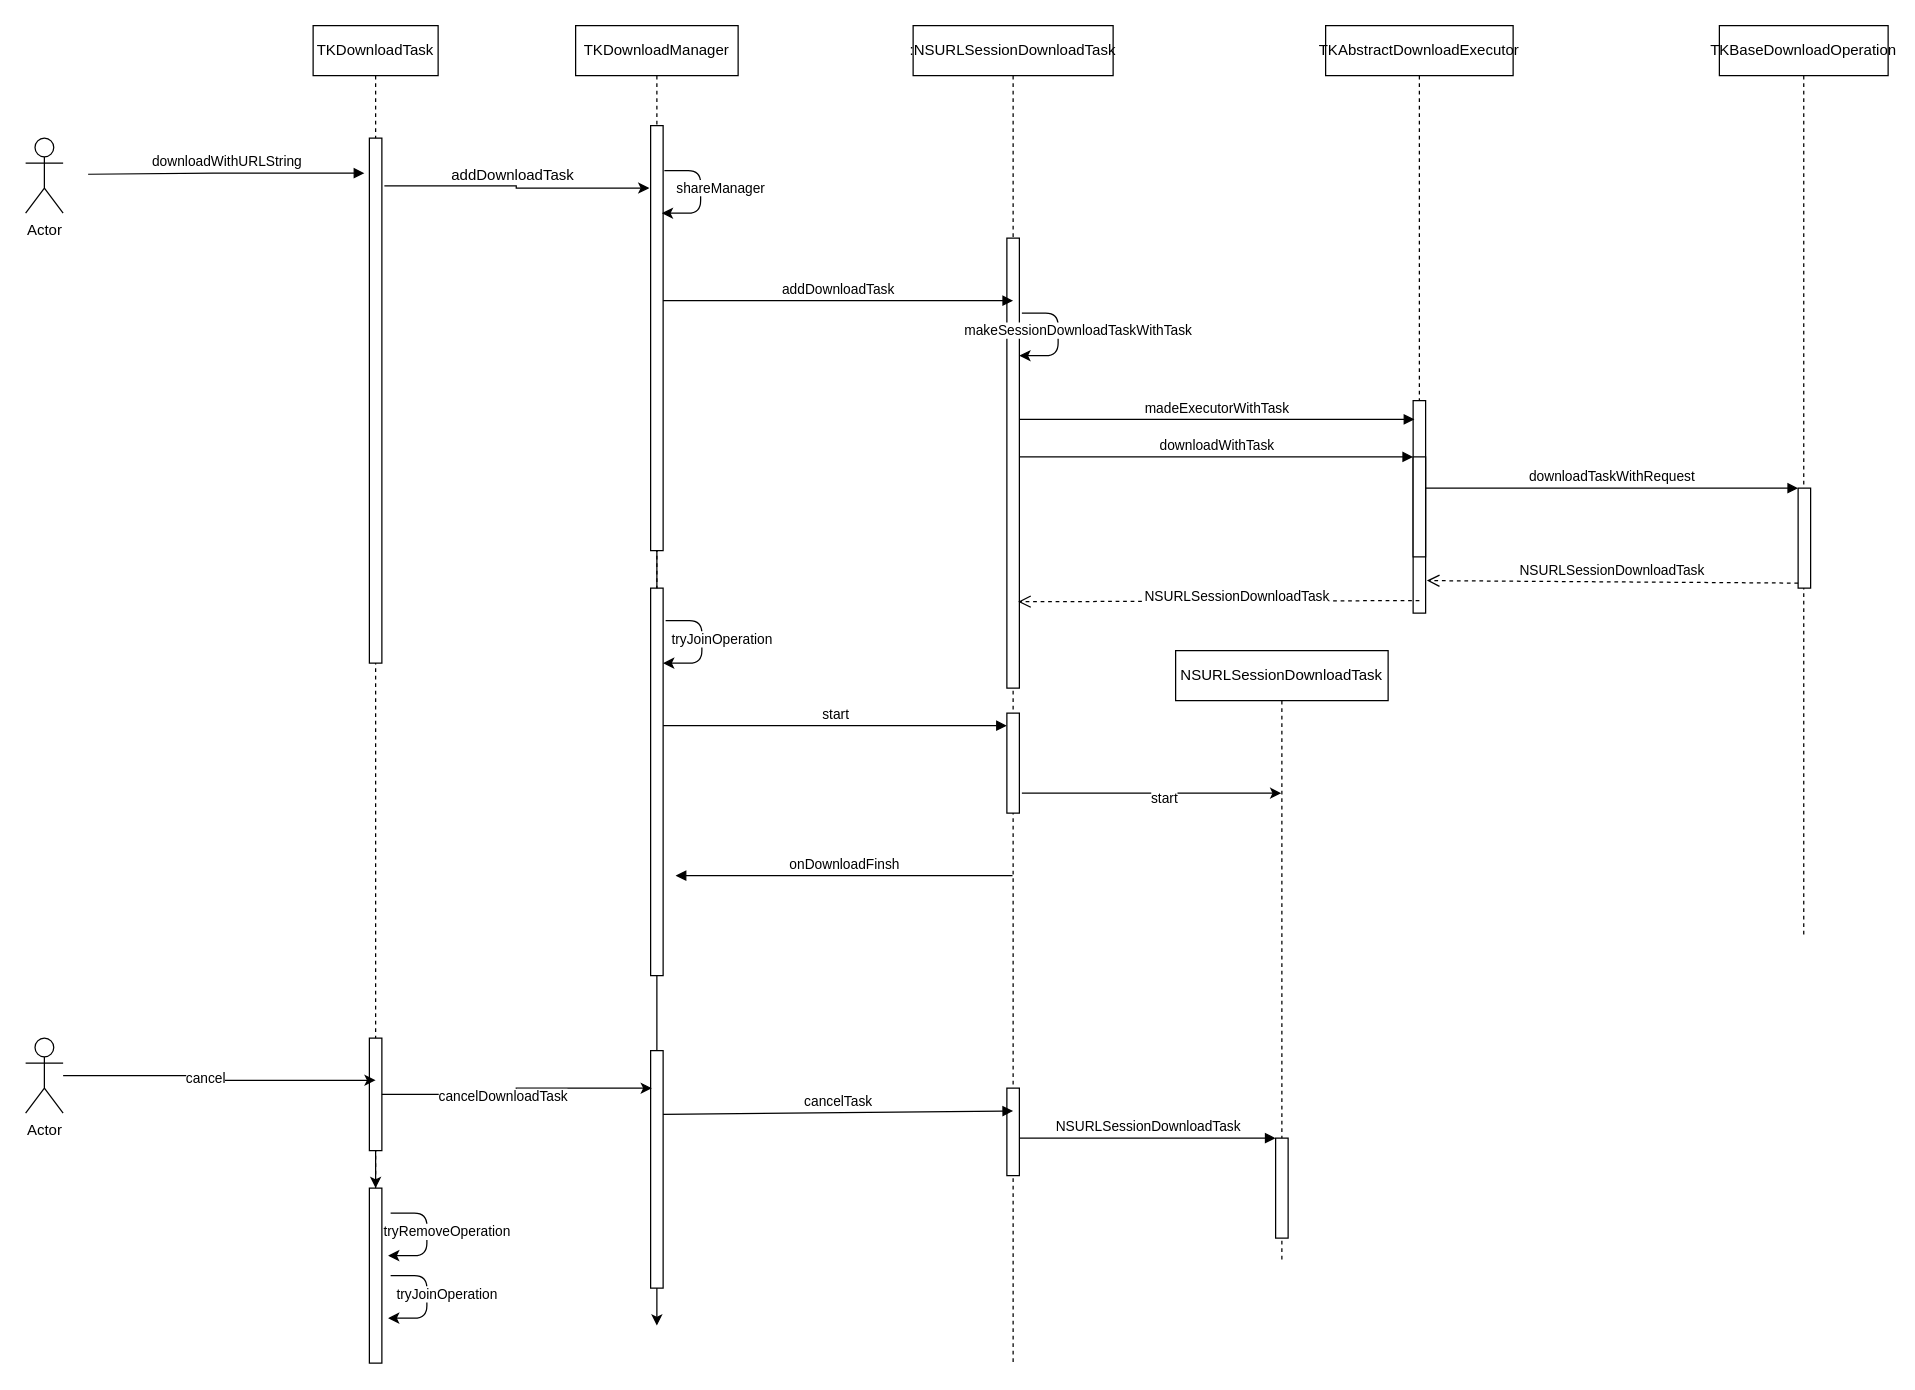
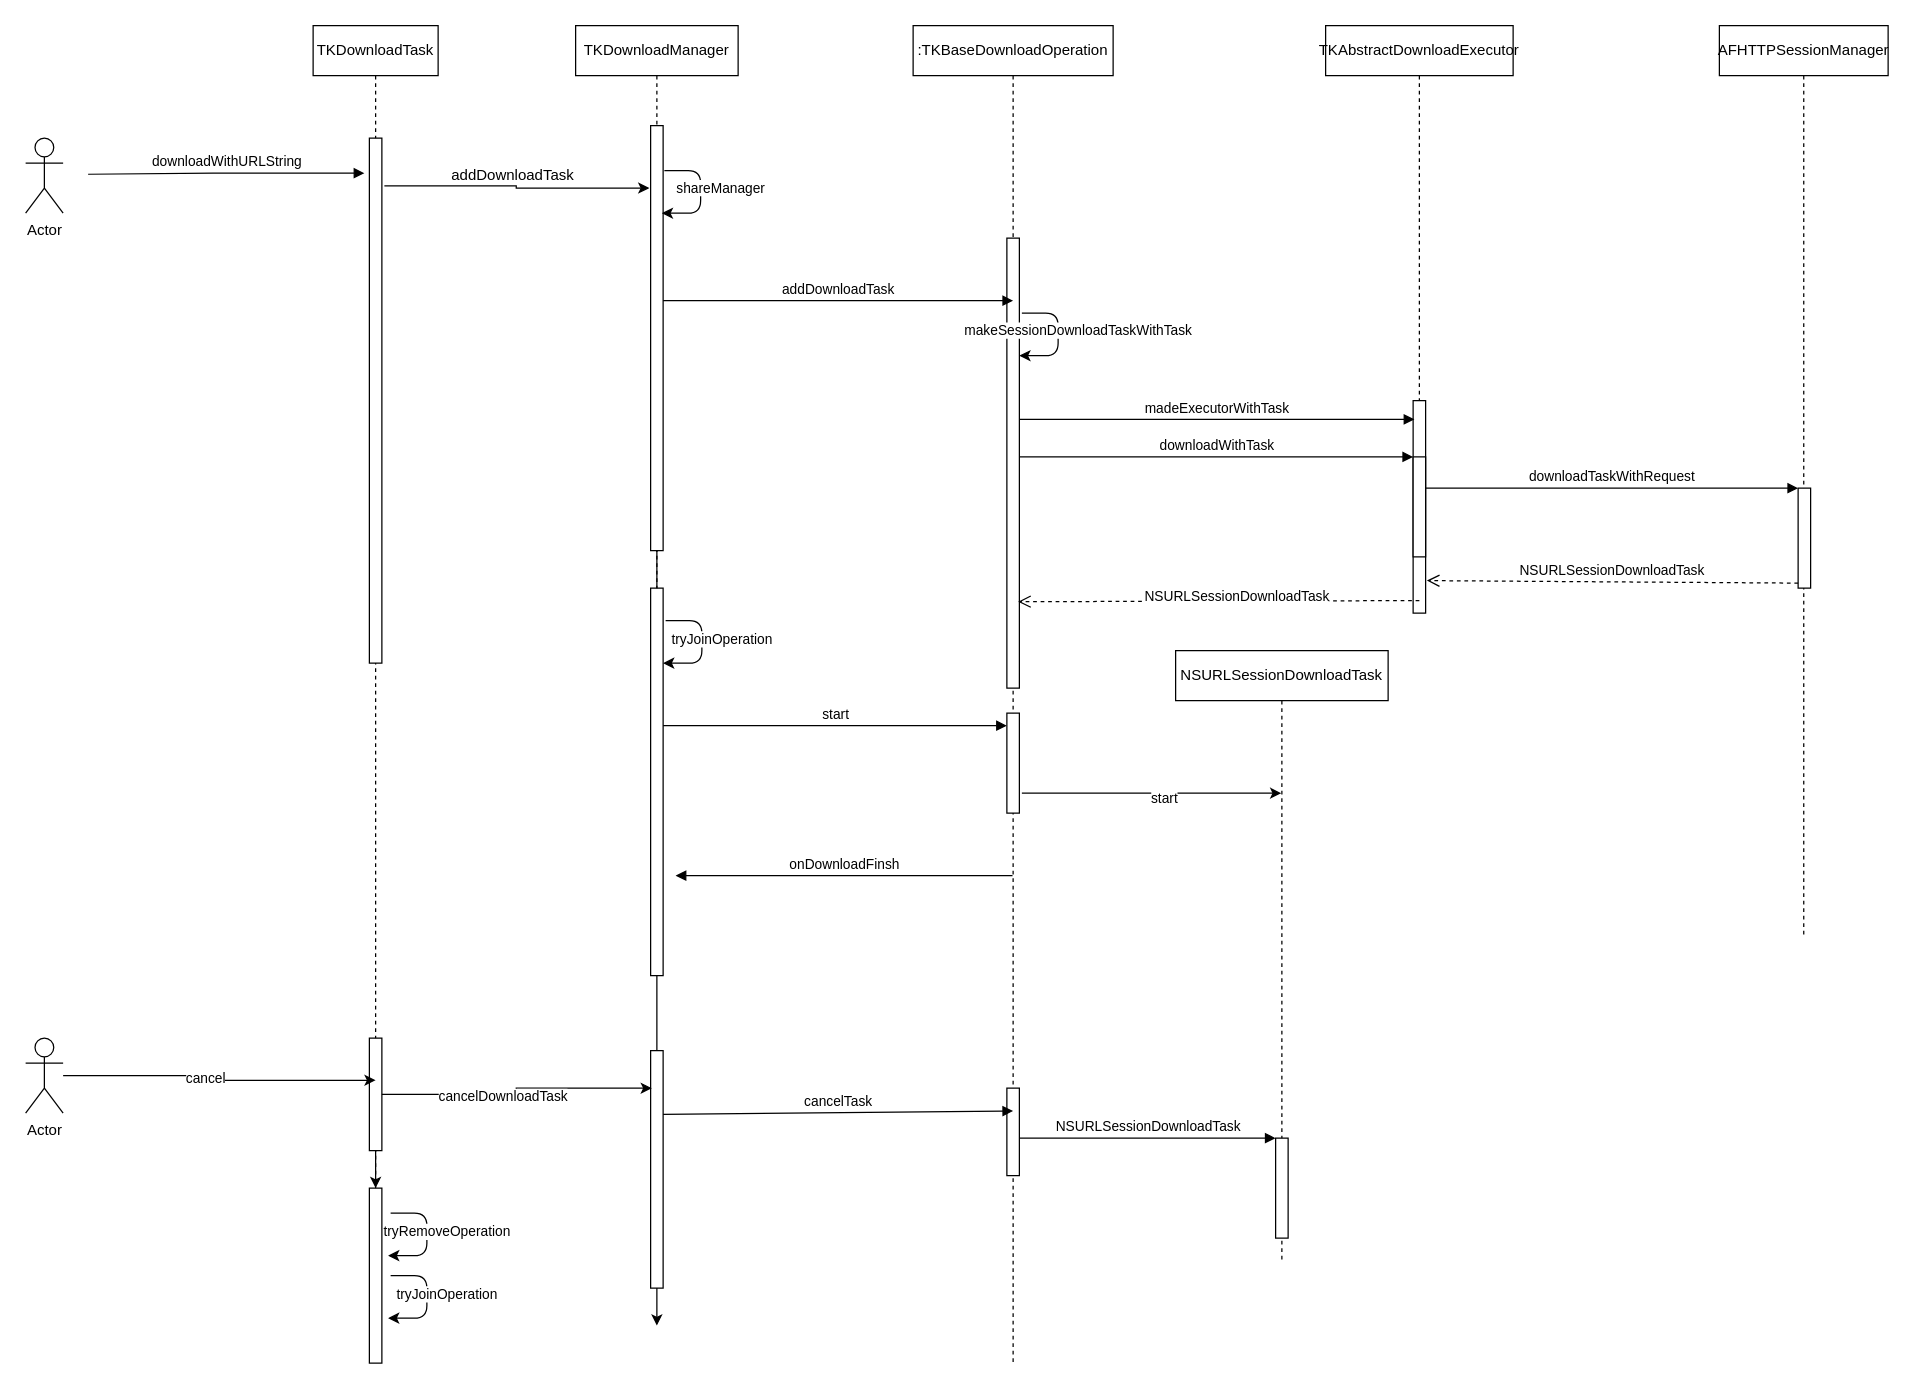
(1013, 51) -> (1013, 51)
(1804, 51) -> (1804, 51)
